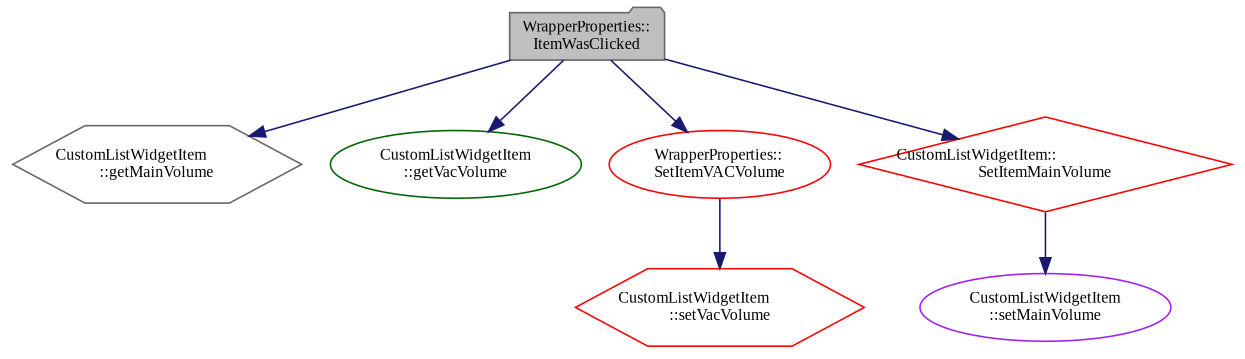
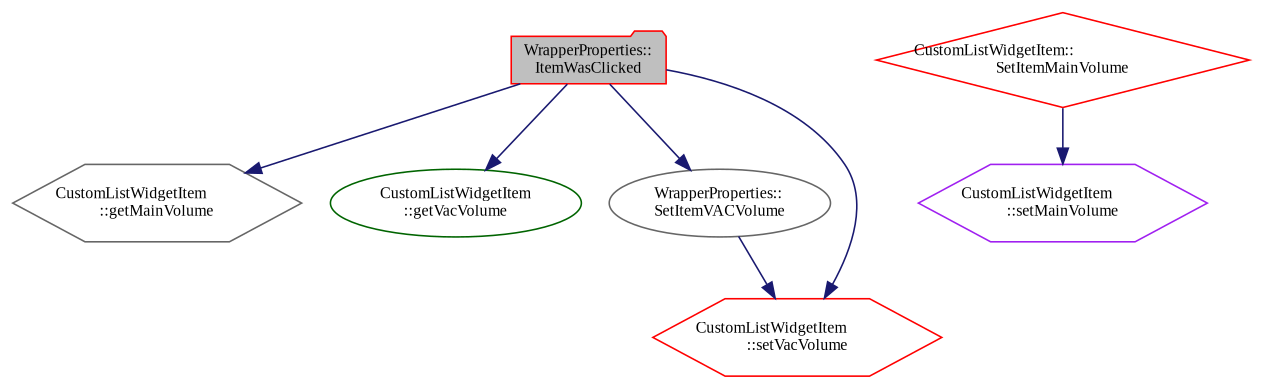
(587, 36) -> (589, 60)
(804, 97) -> (818, 135)
(720, 164) -> (720, 203)
(1045, 307) -> (1063, 203)
